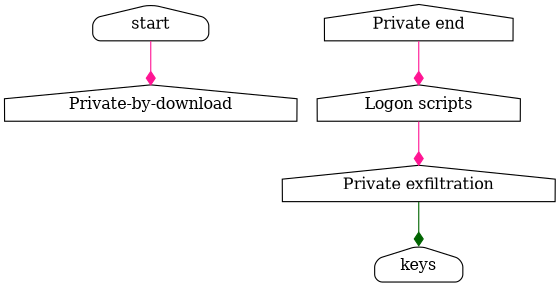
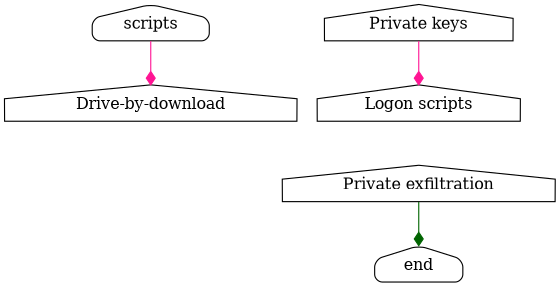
(151, 25) -> (151, 25)
(419, 25) -> (419, 25)
(151, 105) -> (151, 105)
(419, 137) -> none
(419, 266) -> (419, 266)
